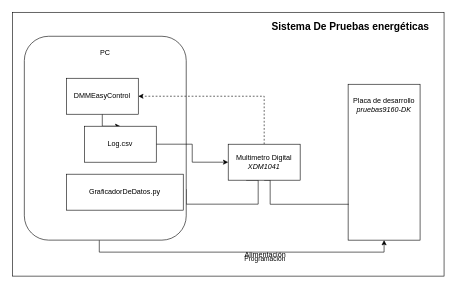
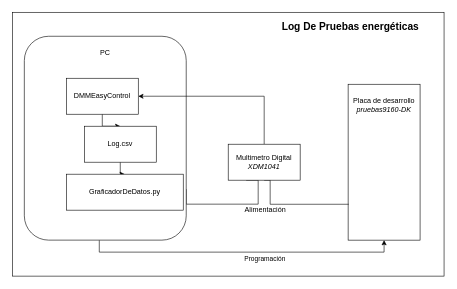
(351, 27) -> (351, 27)
(227, 96) -> (227, 96)
(192, 161) -> (120, 172)
(266, 255) -> (266, 210)
